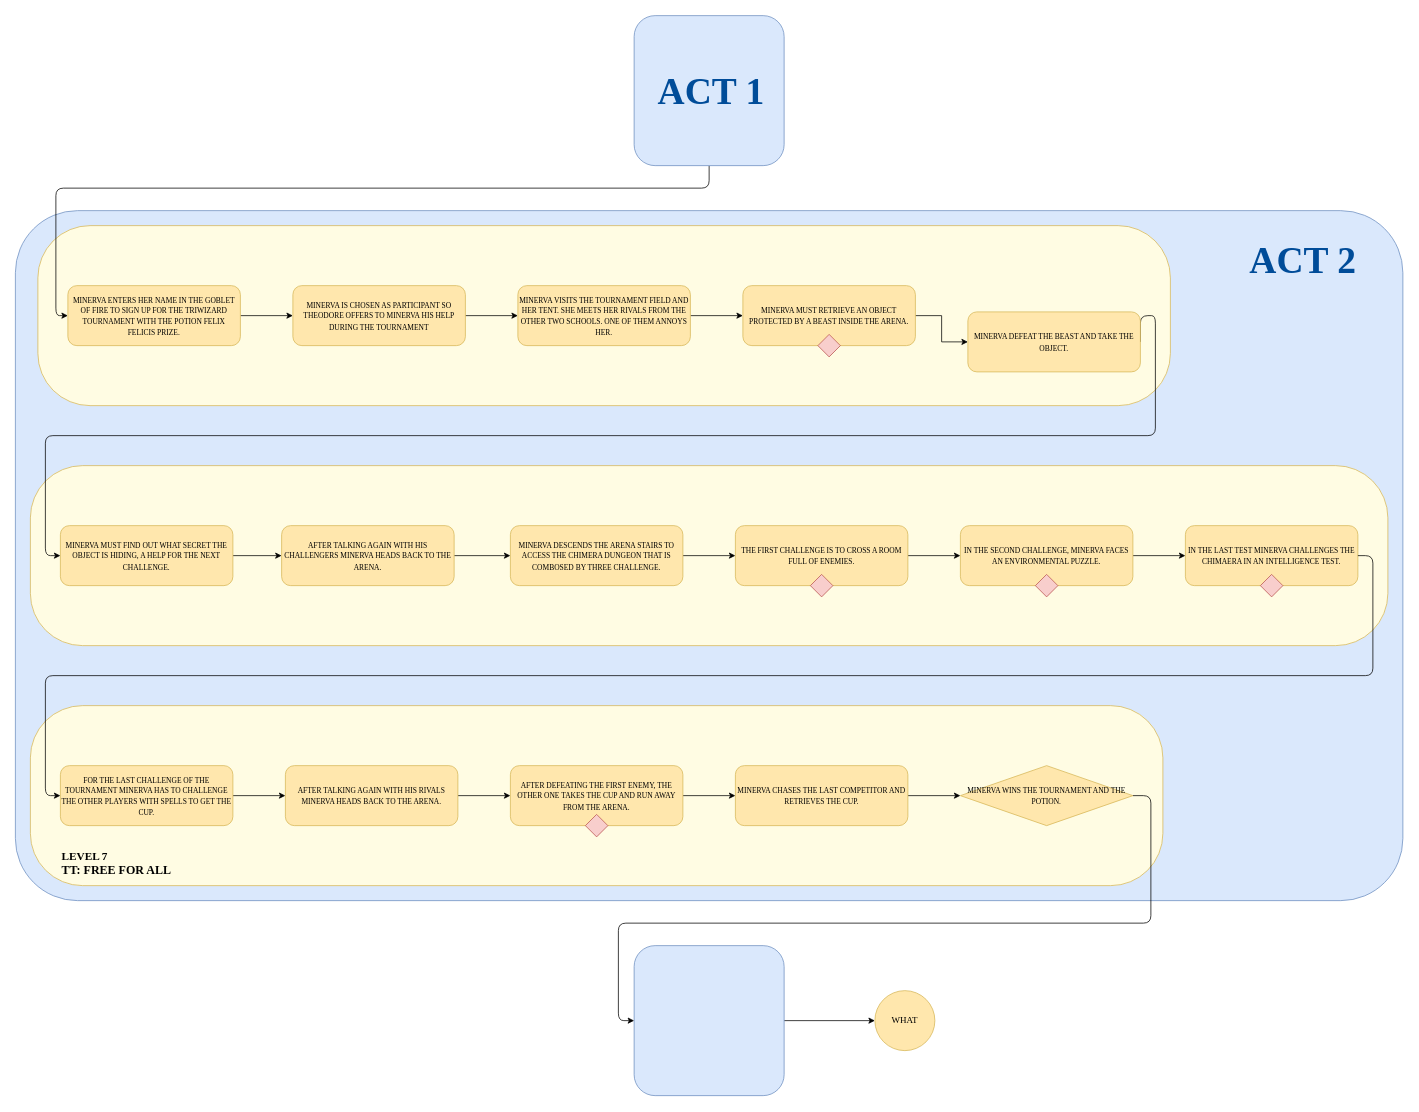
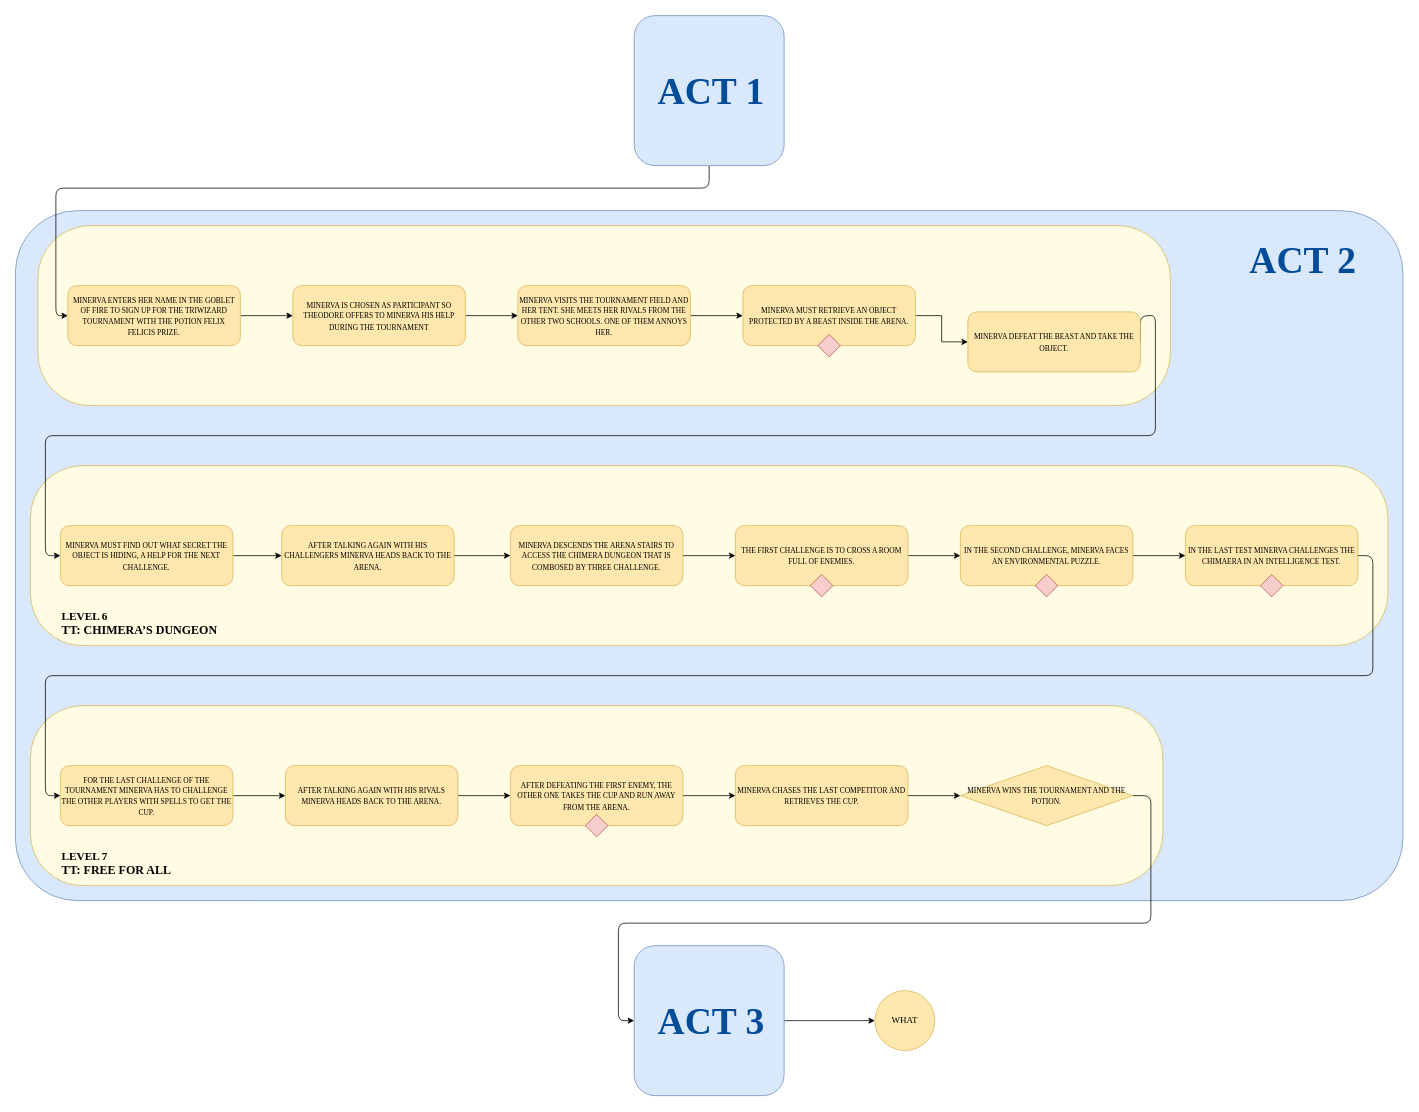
none -> (224, 623)
none -> (709, 1020)
